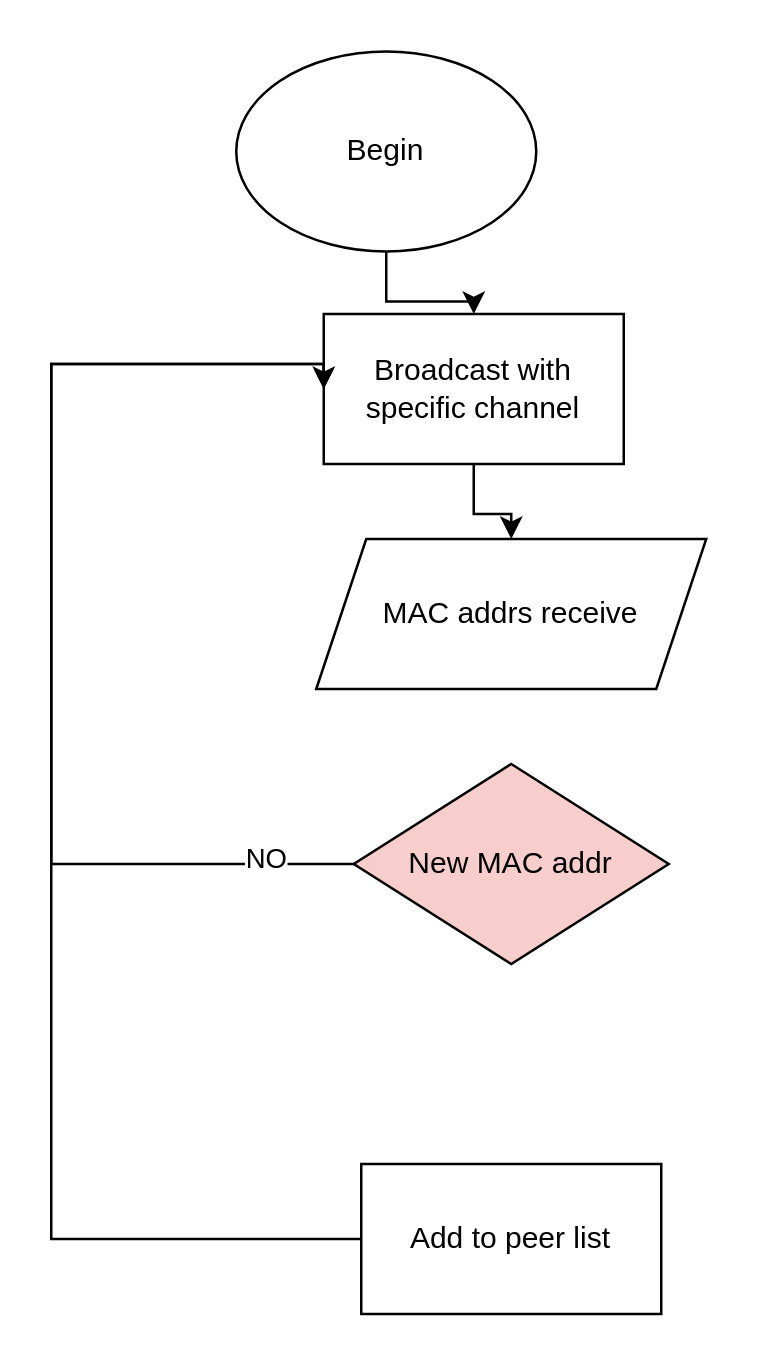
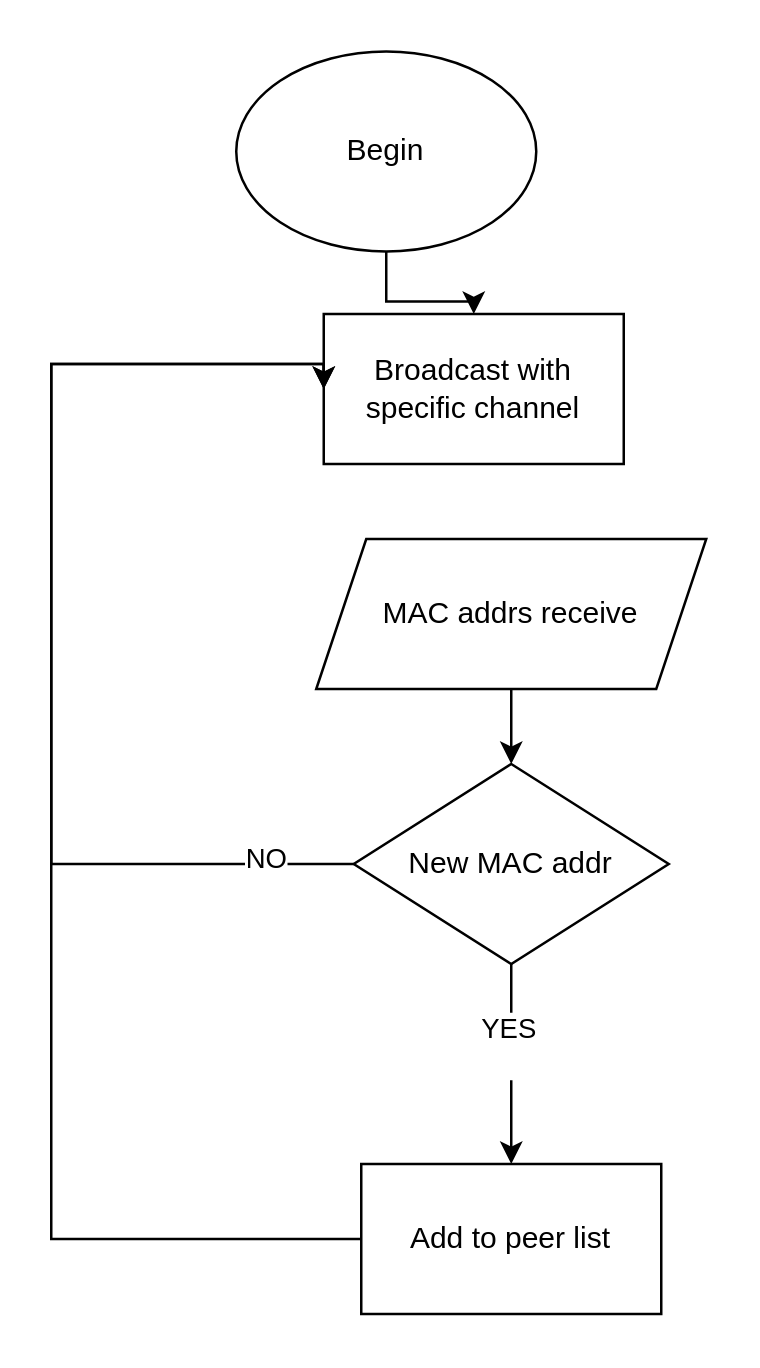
(474, 512) -> none
none -> (511, 735)
(354, 864) -> (354, 864)
(511, 864) -> (511, 864)
none -> (511, 1001)
